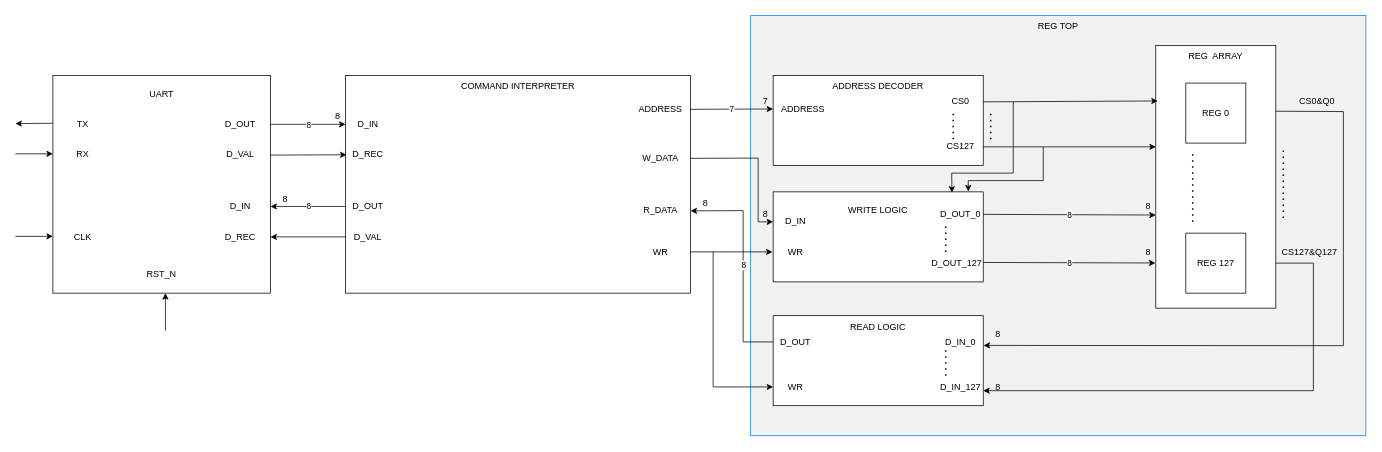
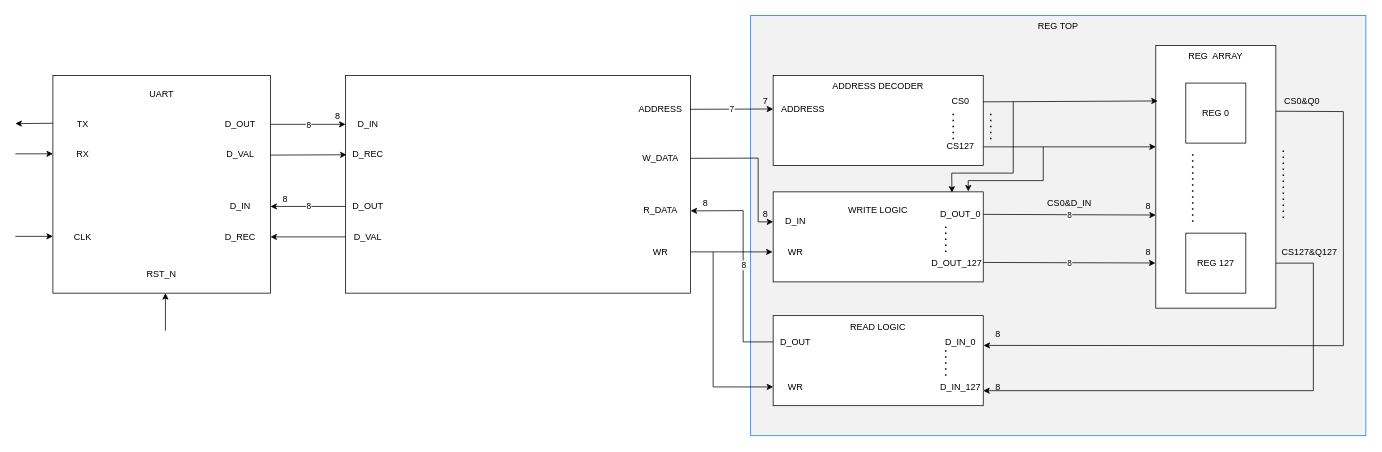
(518, 87) -> none
(1317, 102) -> (1302, 102)
none -> (1069, 203)
